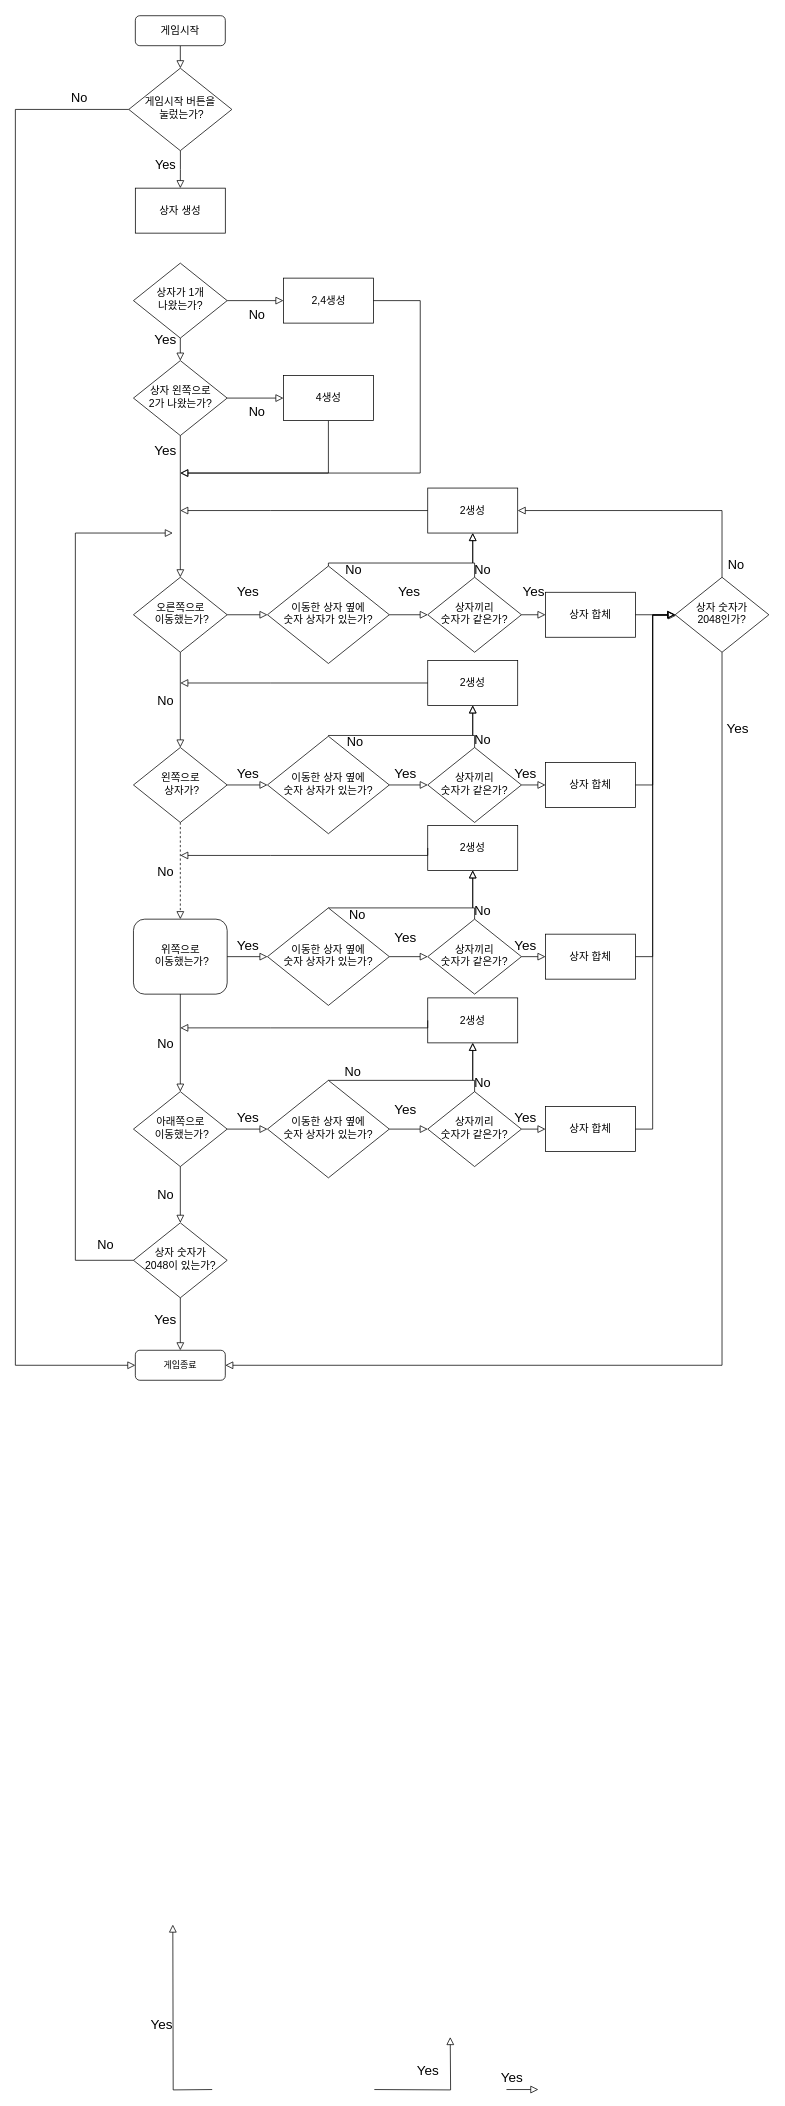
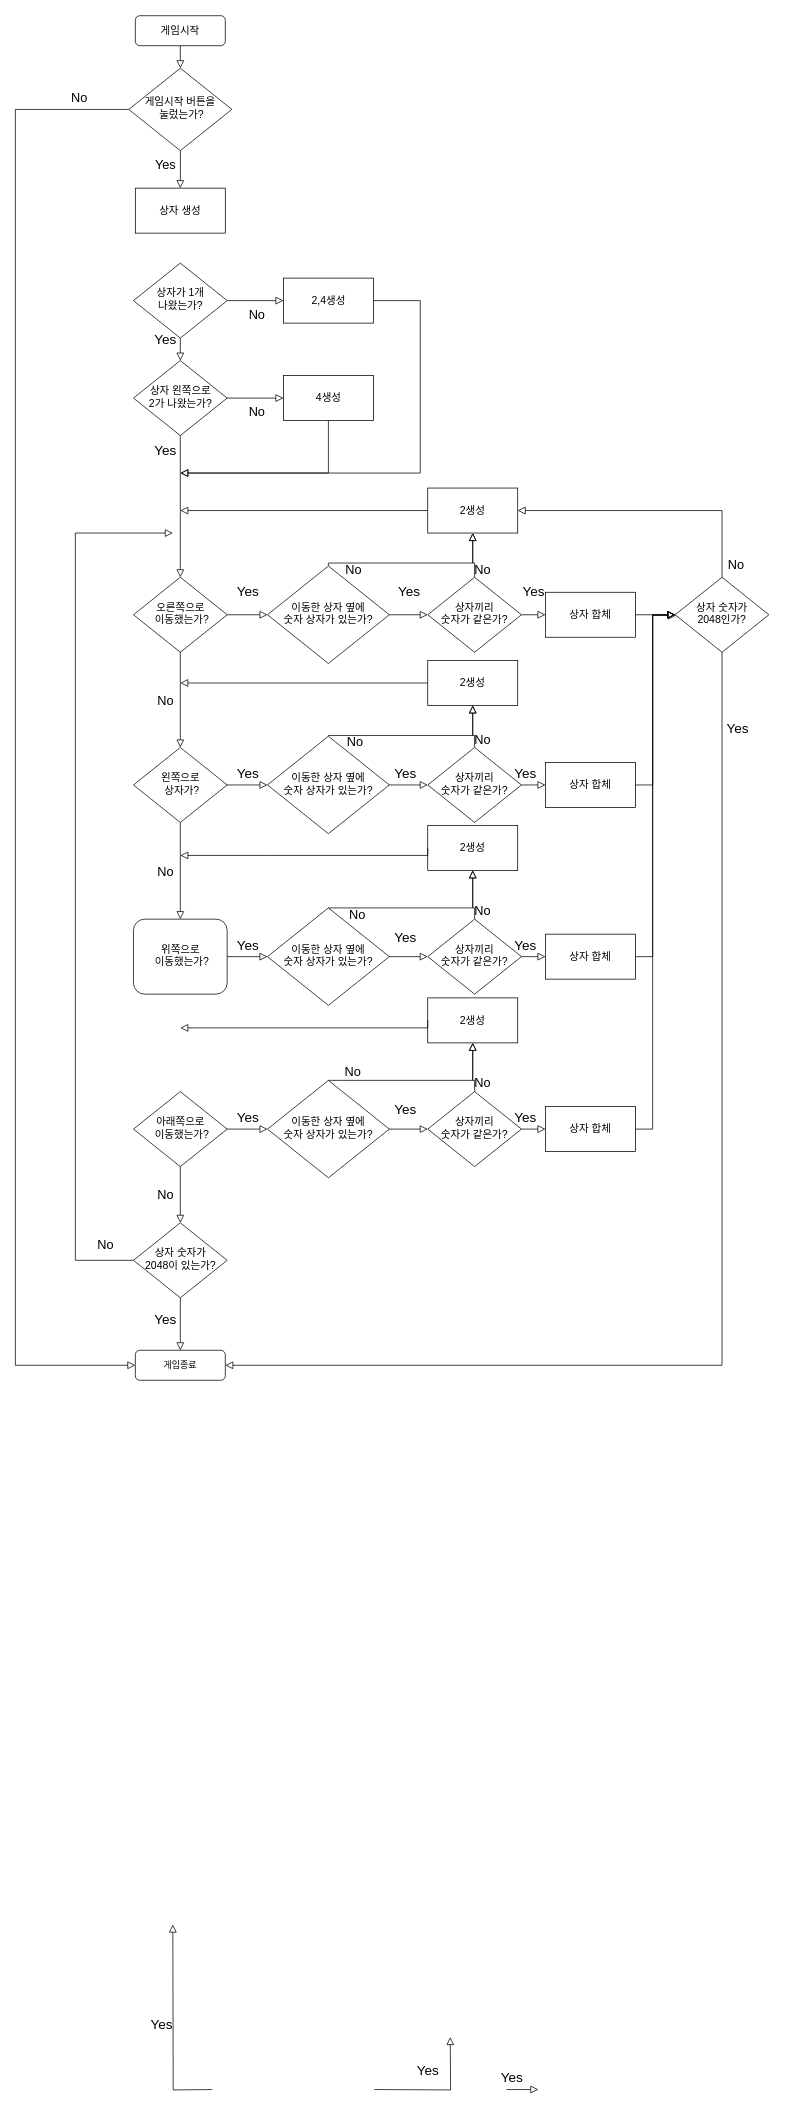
(180, 867) -> (180, 867)
(180, 1039) -> none
